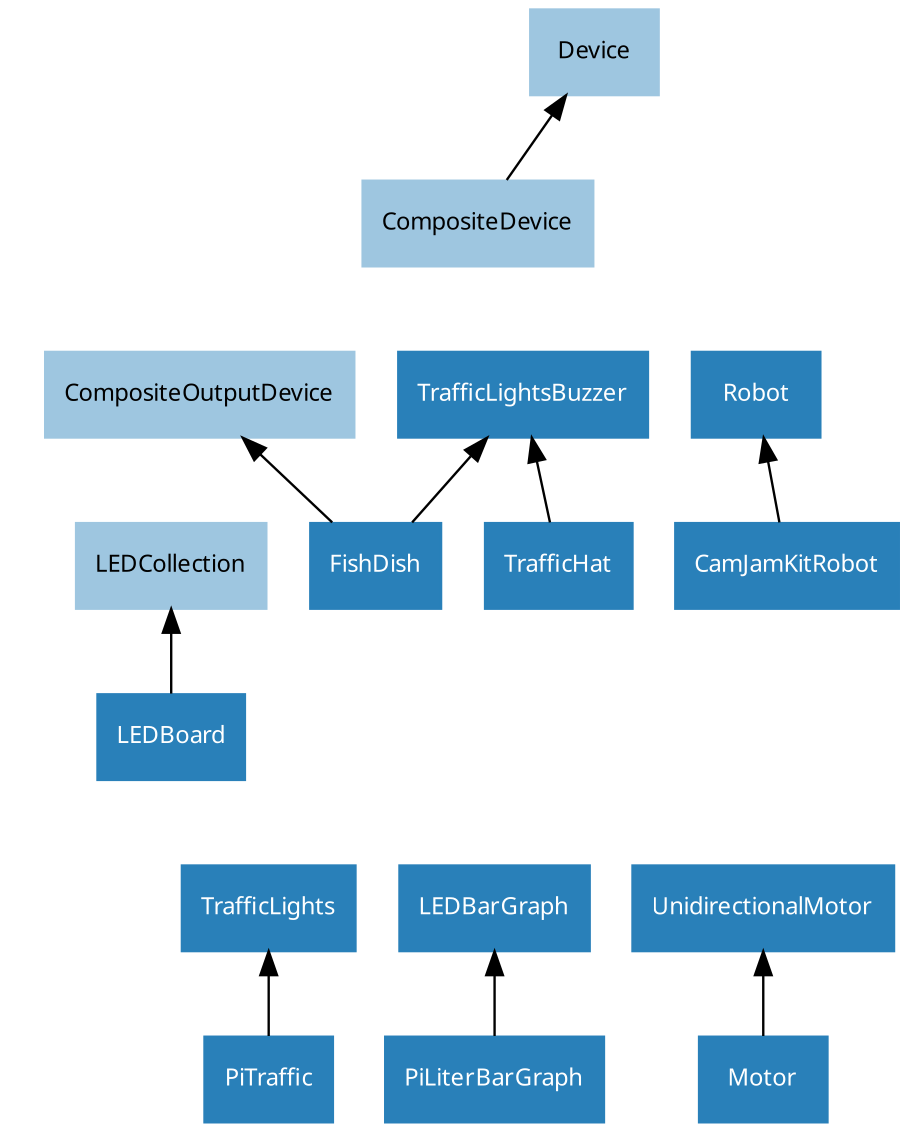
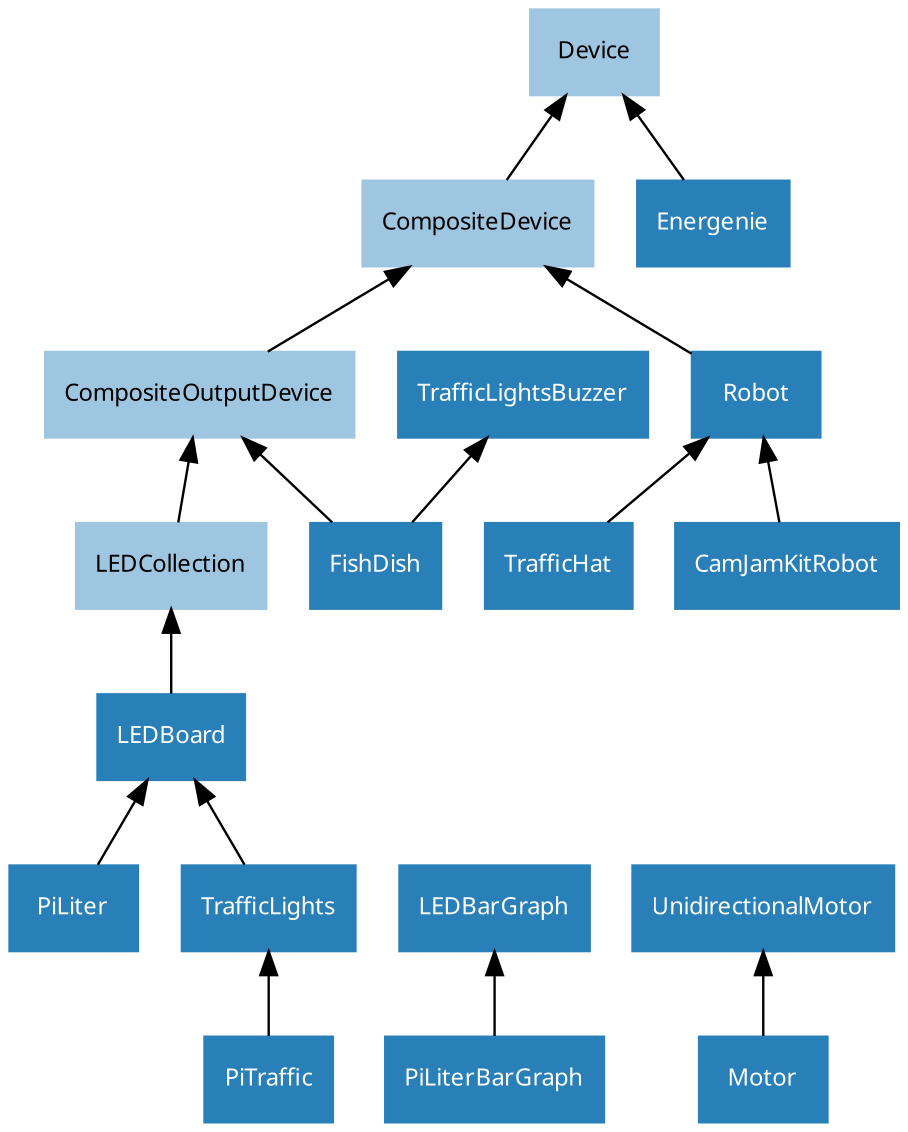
none -> (713, 224)
none -> (328, 315)
none -> (629, 316)
none -> (183, 492)
(543, 492) -> (648, 488)
none -> (226, 833)
none -> (74, 908)
